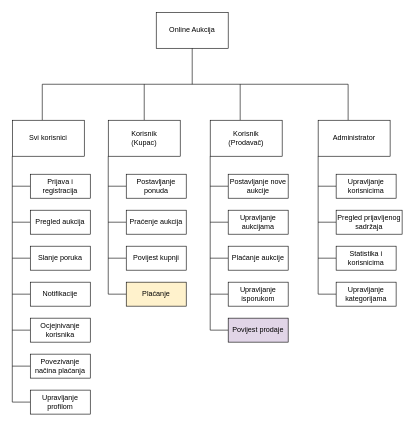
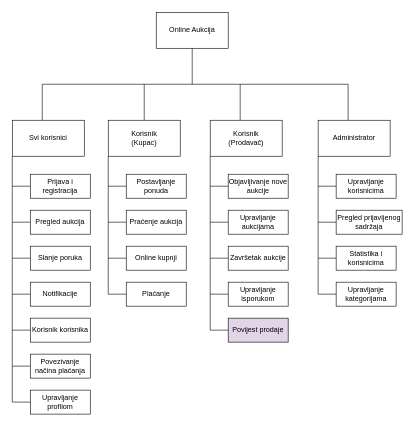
(258, 186) -> (258, 186)
(156, 258) -> (156, 258)
(258, 258) -> (258, 258)
(156, 294) -> (156, 294)
(60, 330) -> (60, 330)
